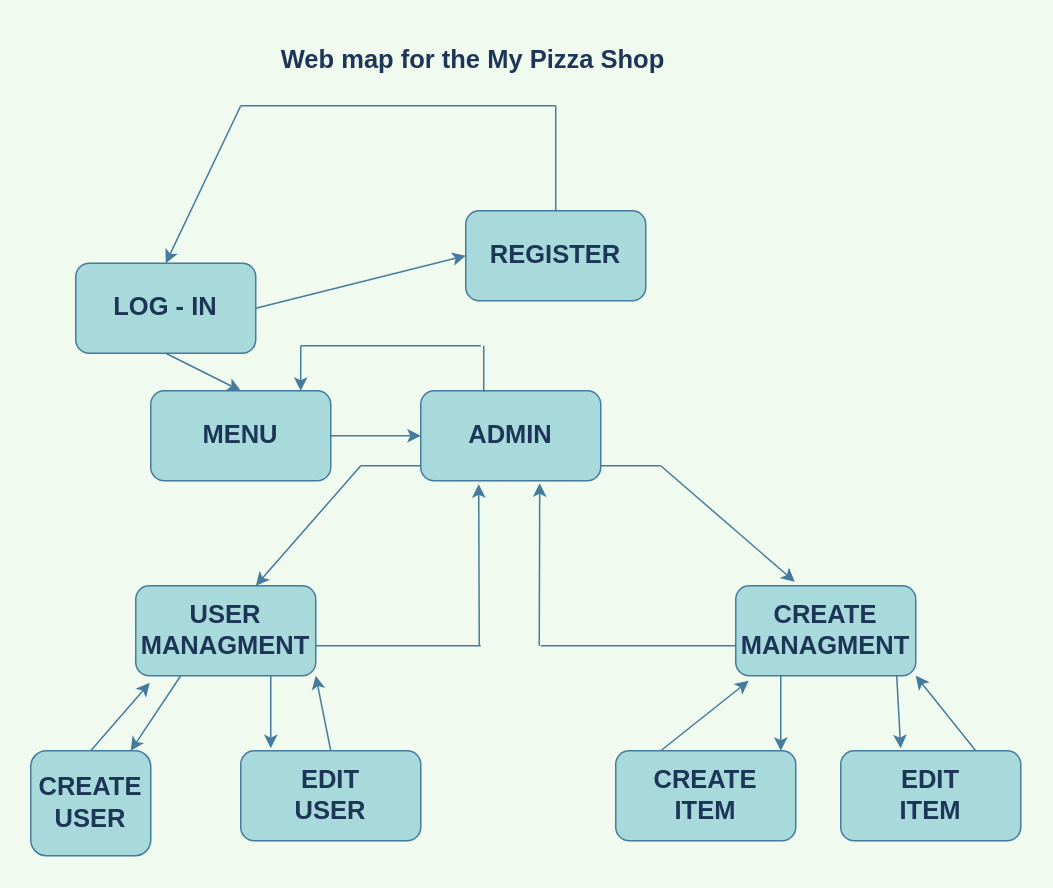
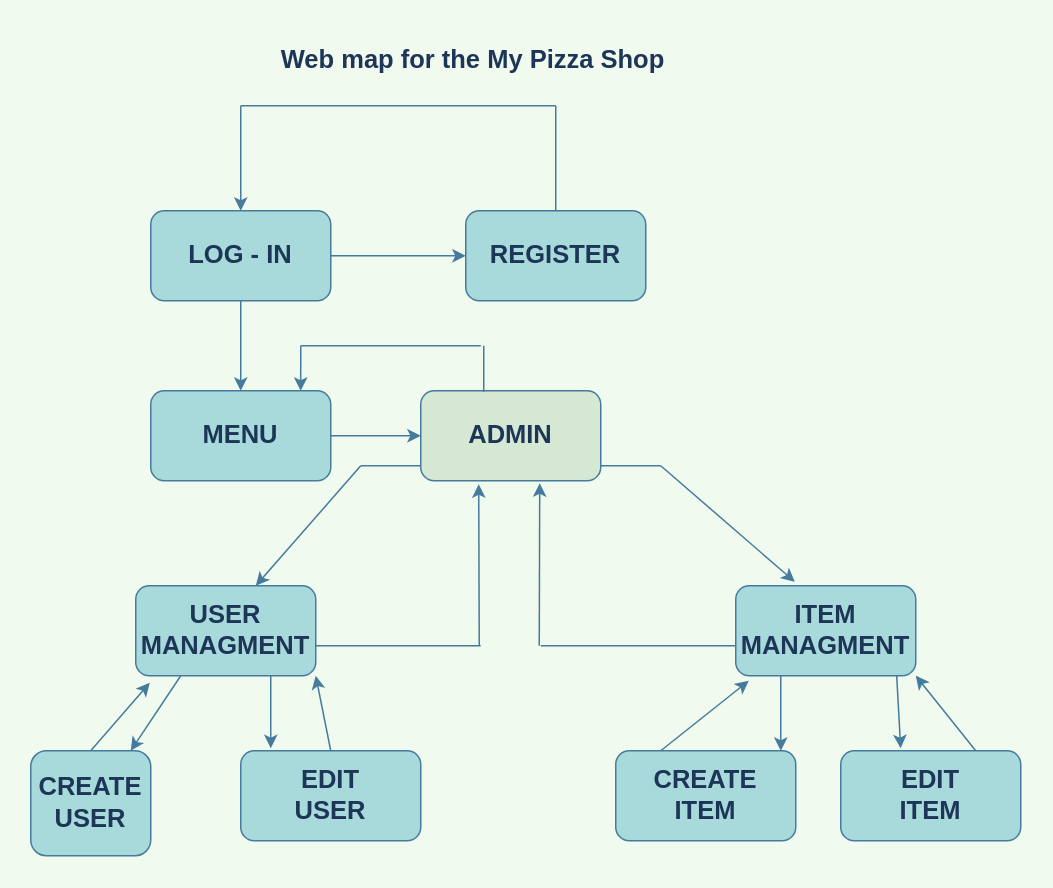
(166, 308) -> (241, 256)
(511, 436) -> (511, 436)
(826, 631) -> (826, 631)
